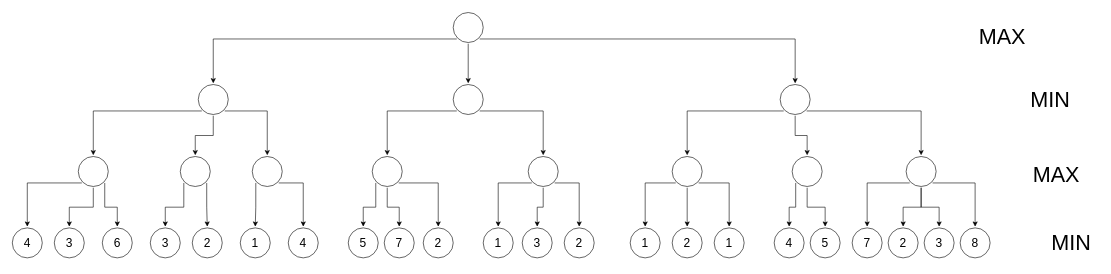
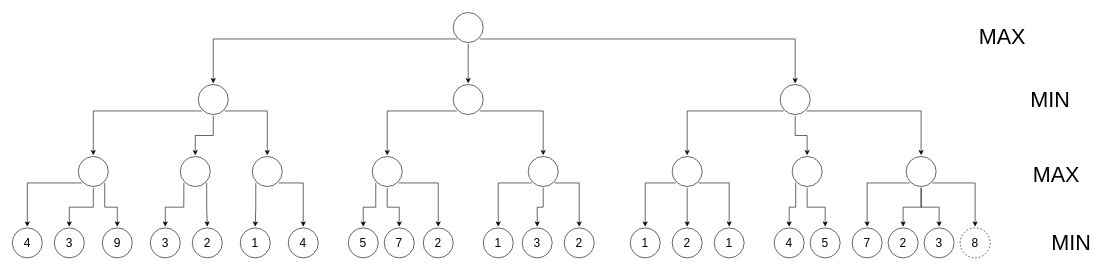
(117, 243) -> (117, 243)
(975, 243) -> (975, 243)
